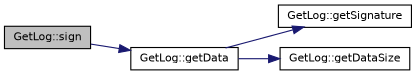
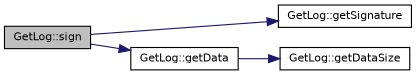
(259, 39) -> (179, 28)
